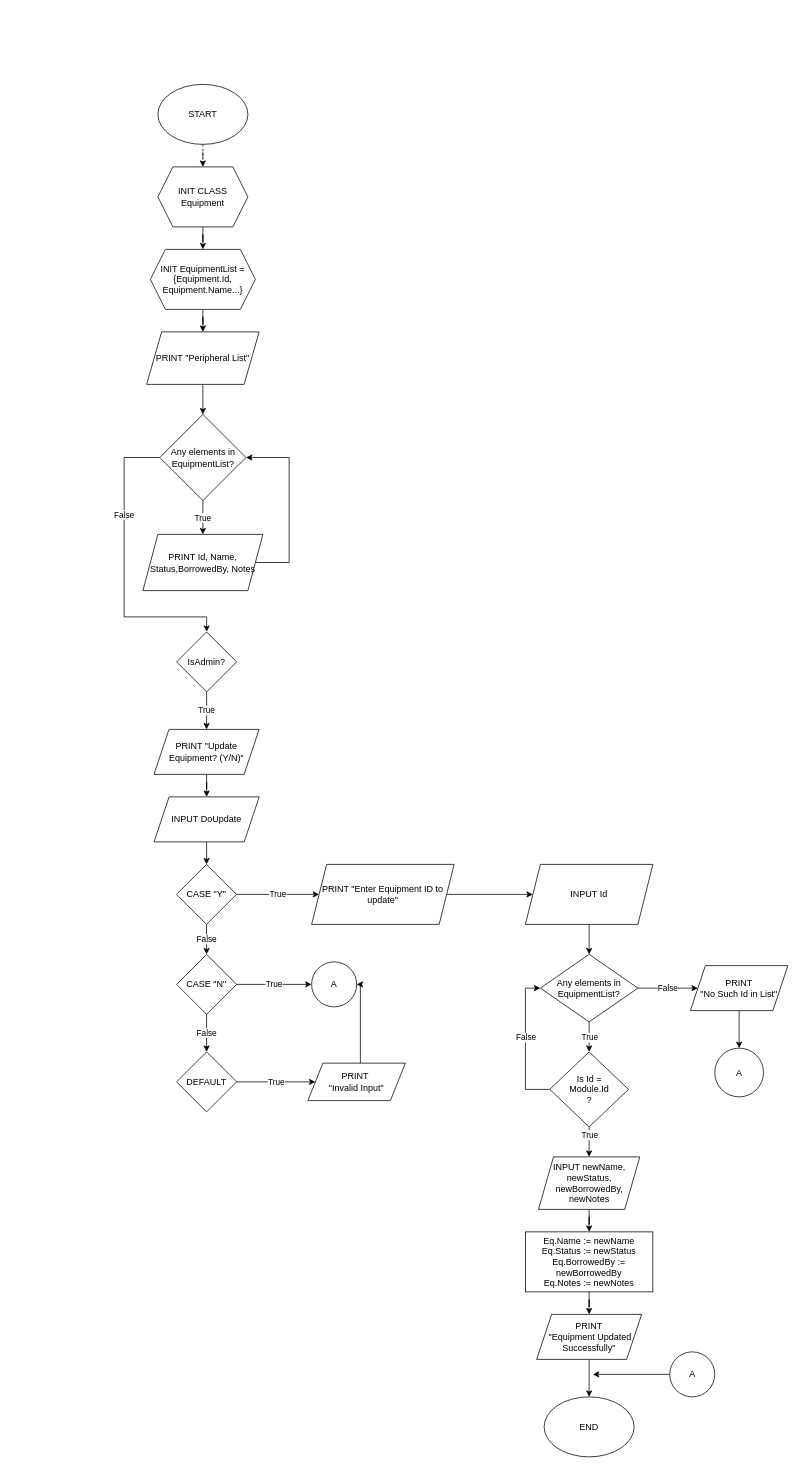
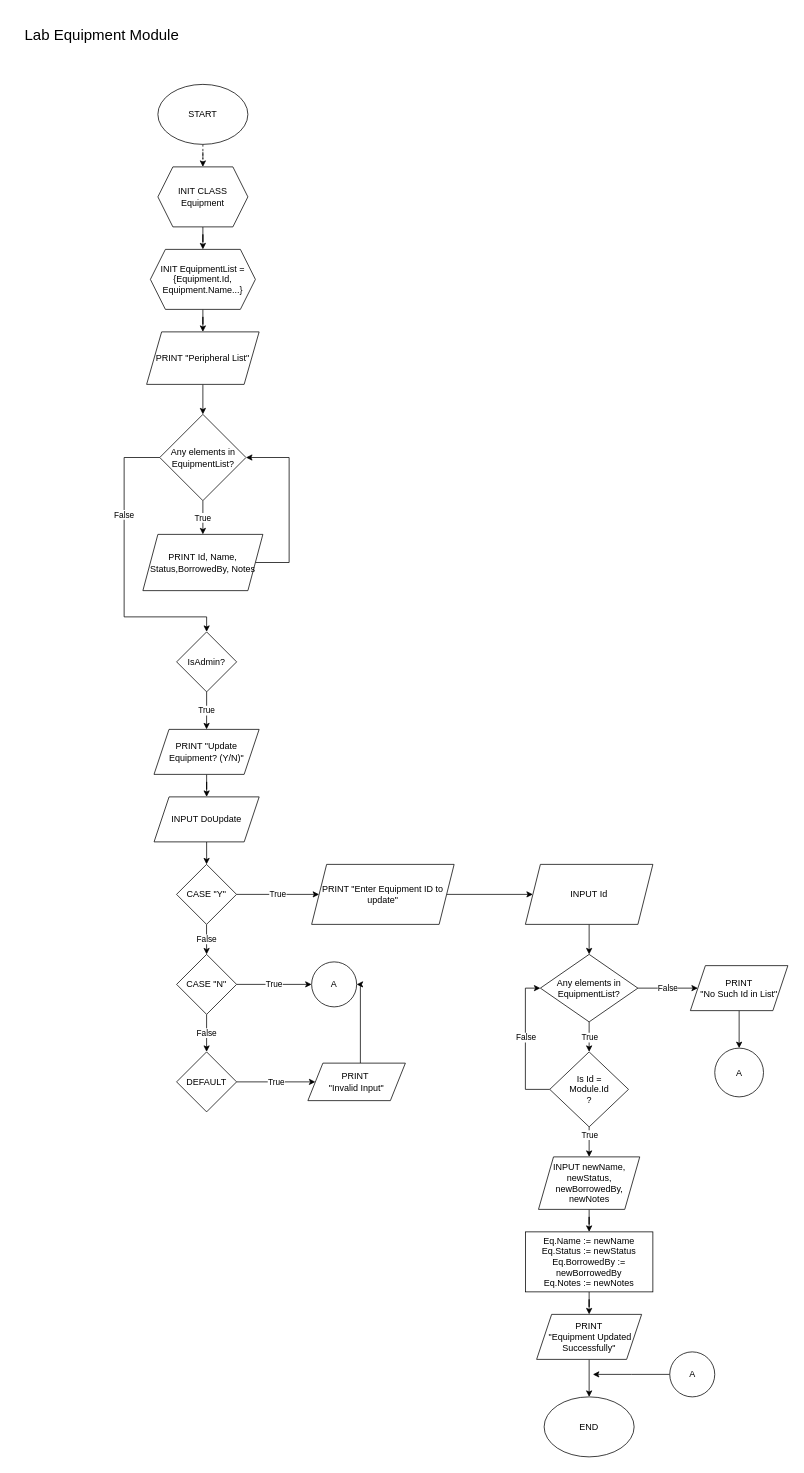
none -> (102, 34)
